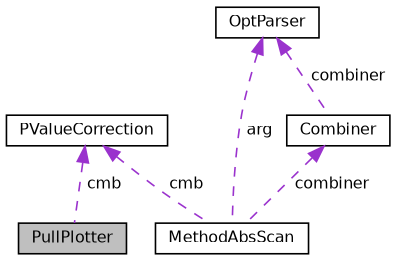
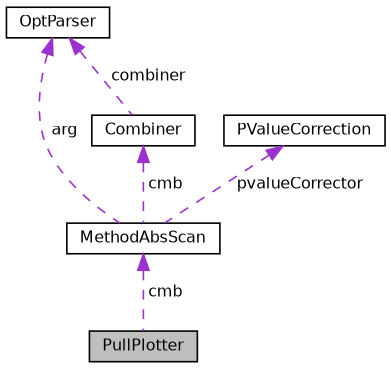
(184, 184) -> (298, 184)
(329, 184) -> (164, 184)
(79, 193) -> (143, 301)
